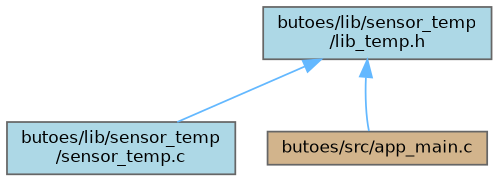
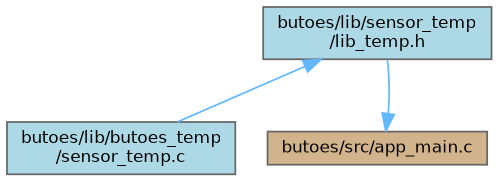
(366, 104) -> (389, 87)
(121, 148) -> (121, 148)
